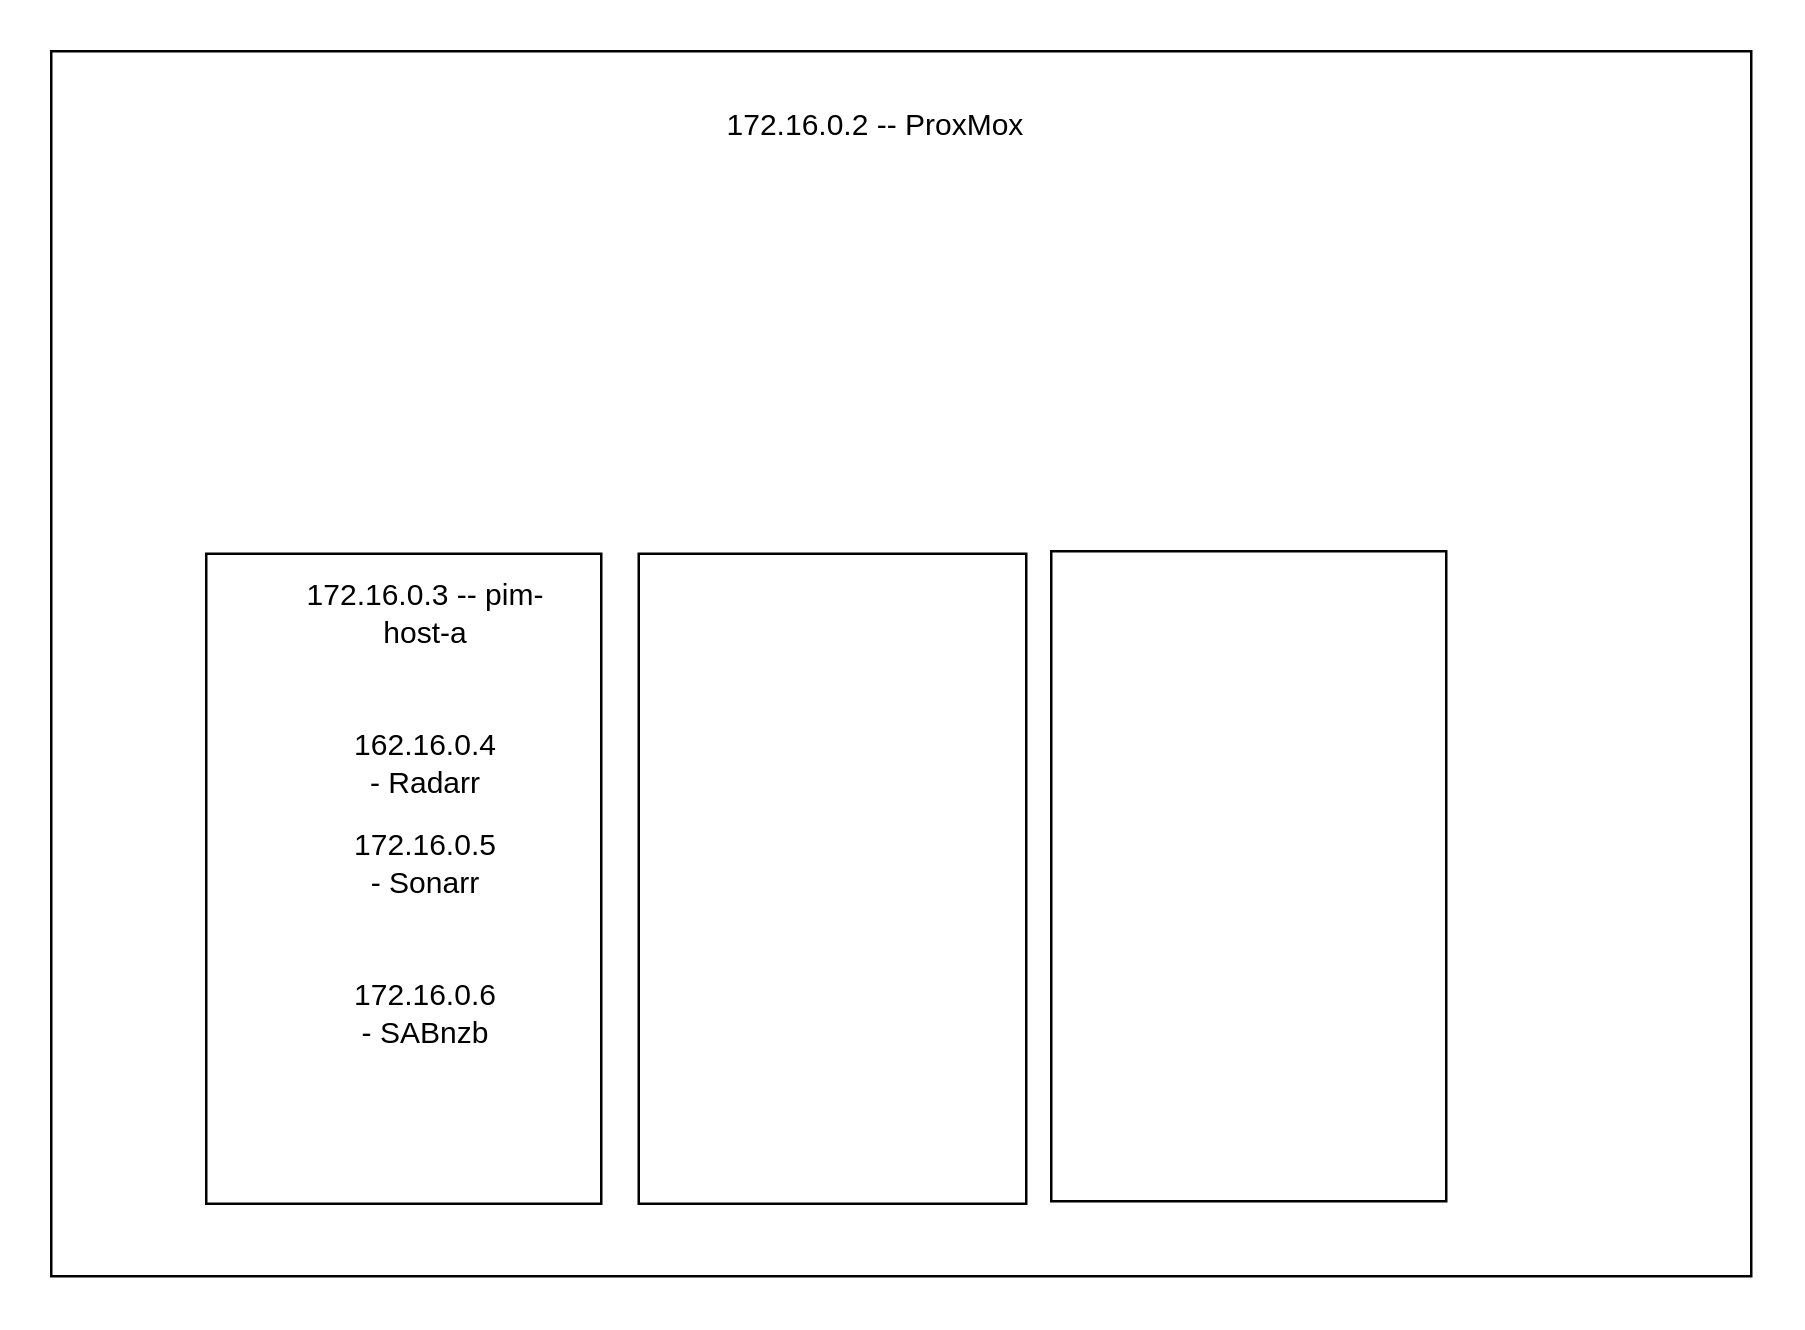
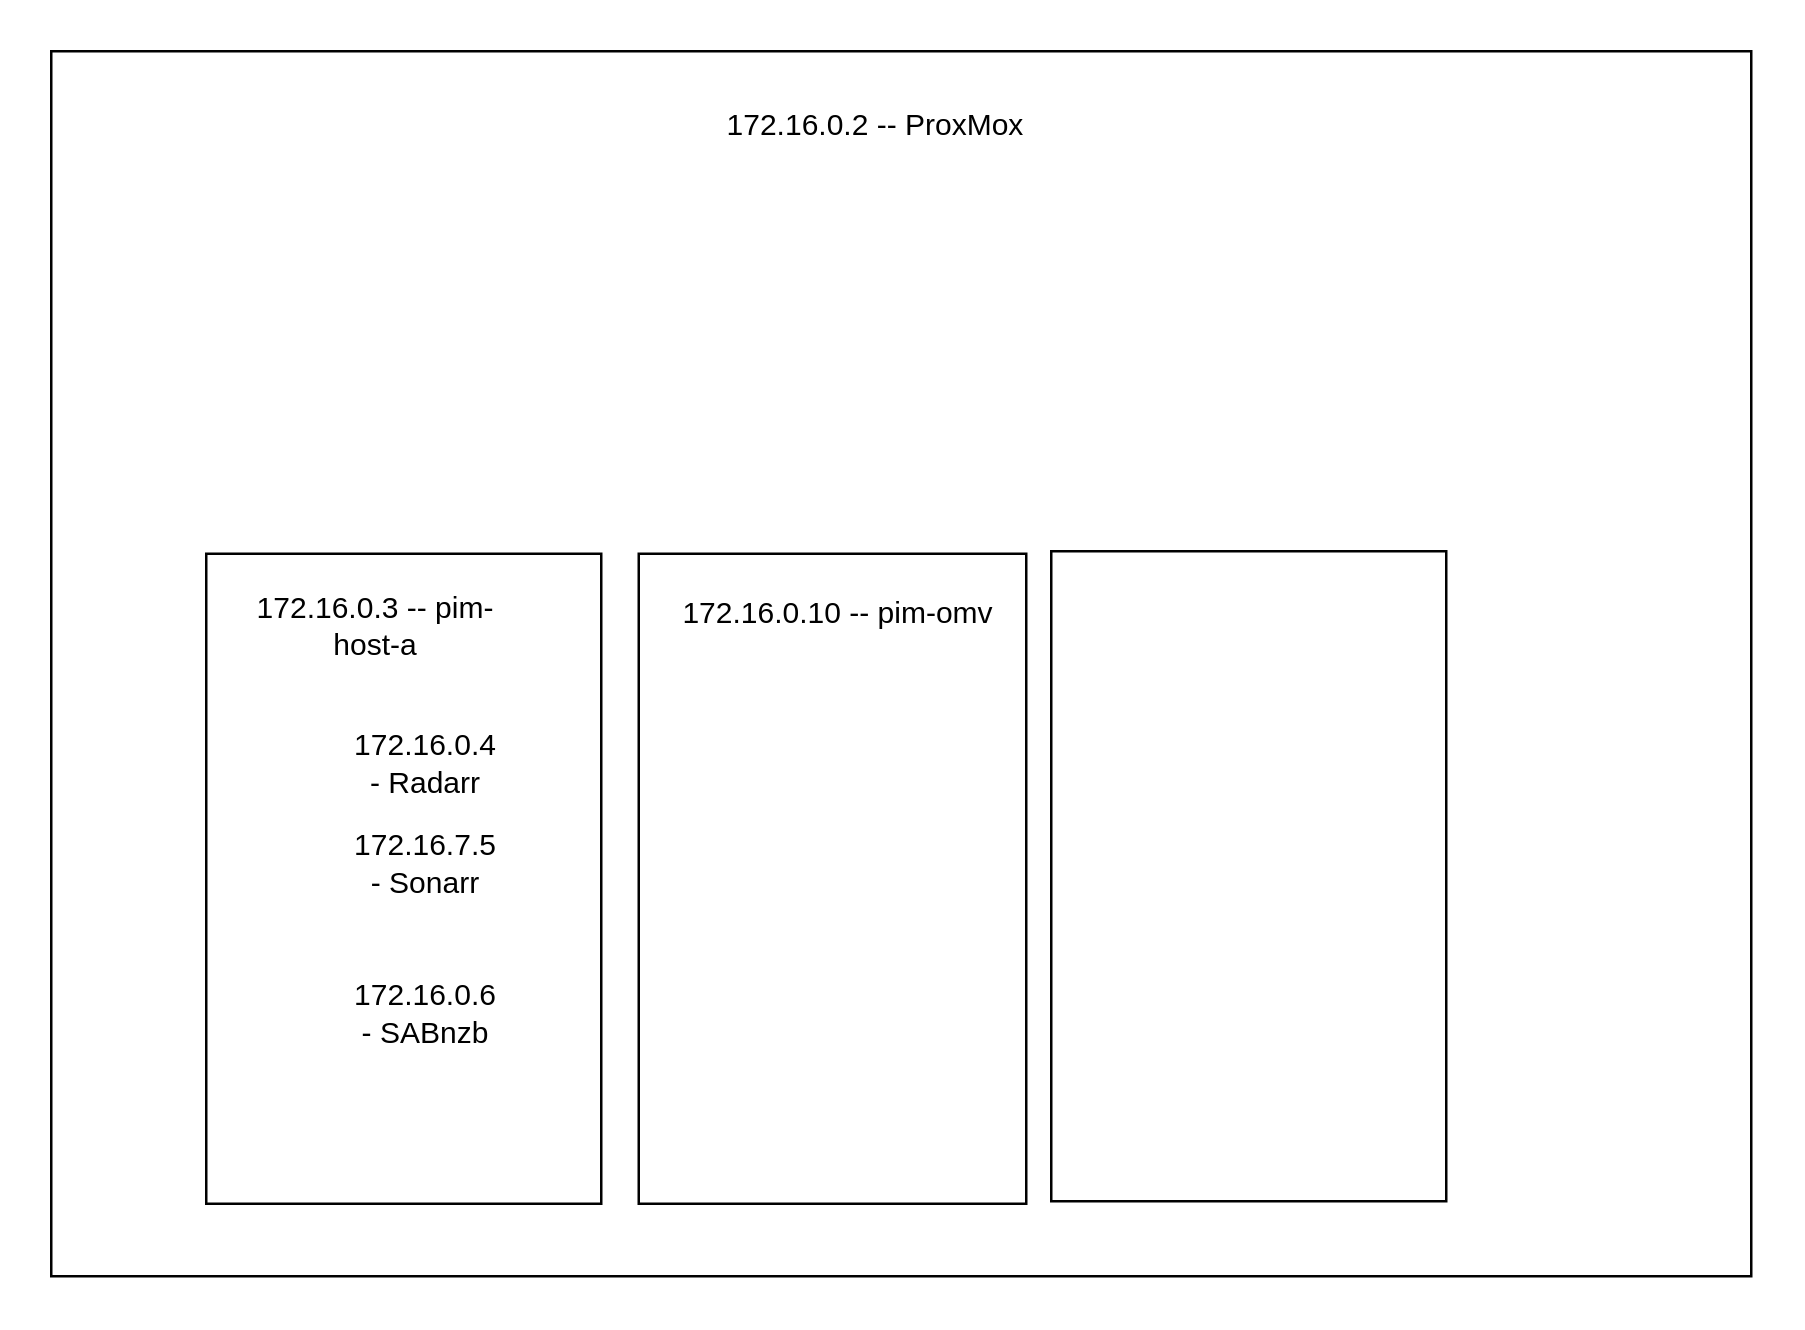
(426, 614) -> (376, 626)
none -> (839, 614)
(426, 764) -> (426, 764)
(426, 864) -> (426, 864)
